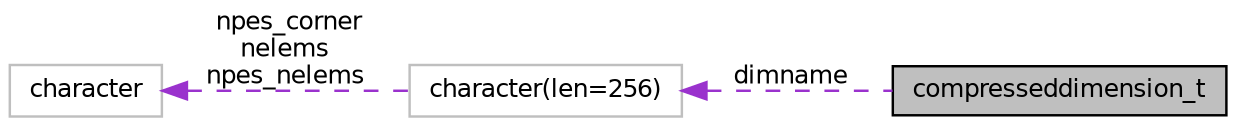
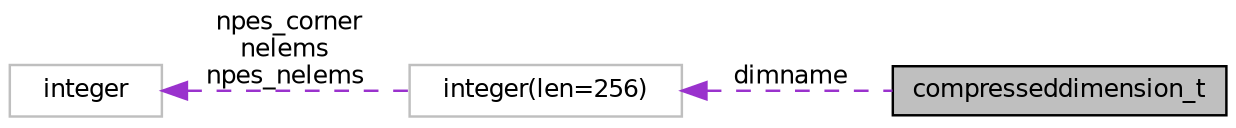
(86, 91) -> (86, 91)
(546, 91) -> (546, 91)
